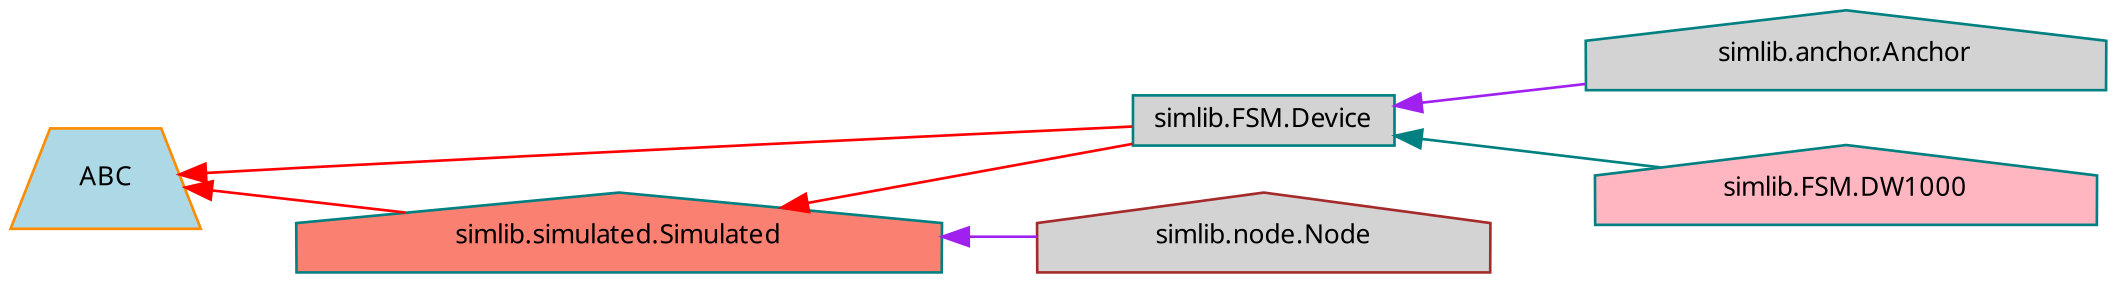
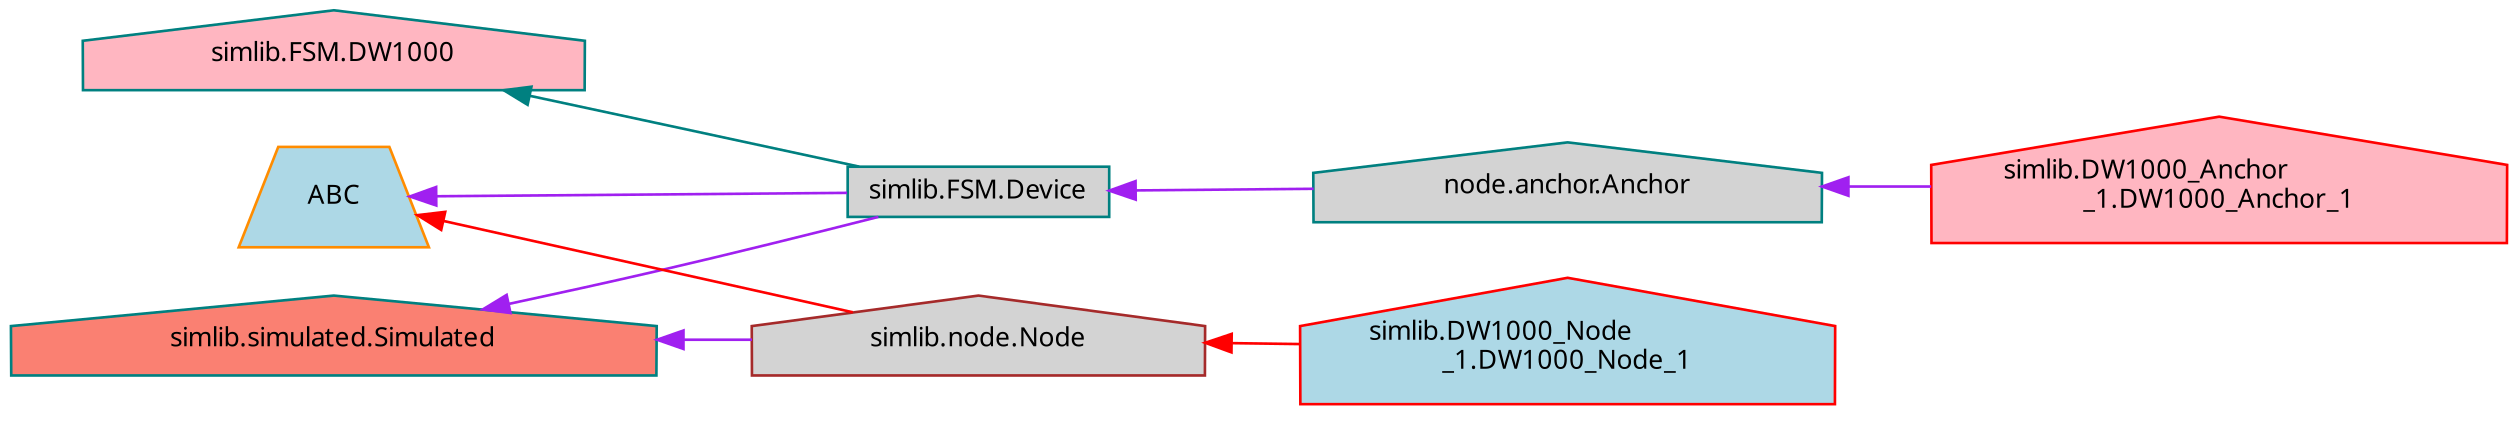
(1846, 54) -> (1568, 187)
(669, 149) -> (642, 195)
(1541, 153) -> (694, 131)
(970, 173) -> (703, 260)
none -> (2219, 187)
(309, 202) -> (617, 260)
none -> (1568, 348)
